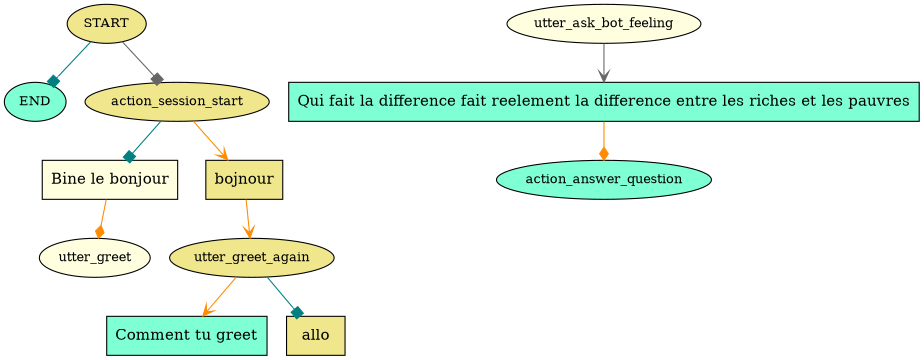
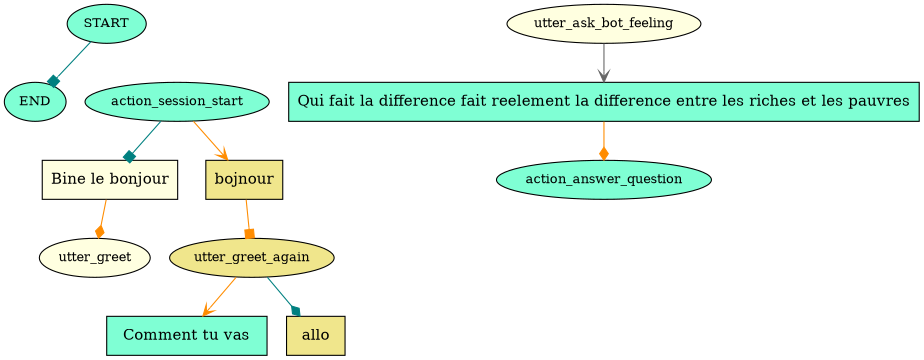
(107, 24) -> (107, 24)
(138, 58) -> none
(177, 102) -> (177, 102)
(248, 214) -> (248, 214)
(280, 292) -> (280, 292)
(187, 336) -> (187, 336)
